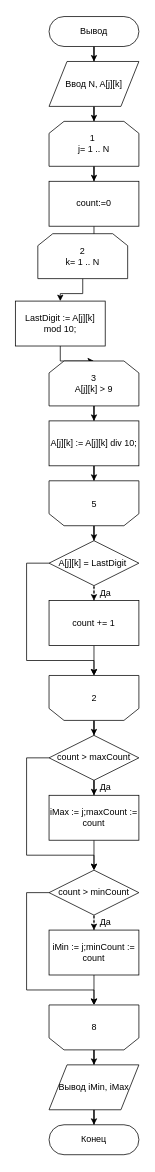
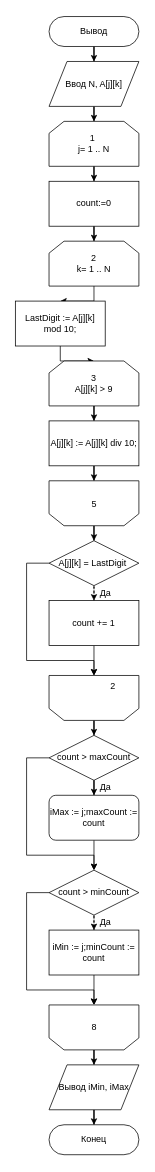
(83, 255) -> (94, 263)
(94, 698) -> (113, 687)
(94, 818) -> (94, 818)
